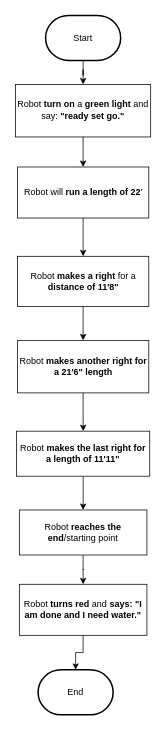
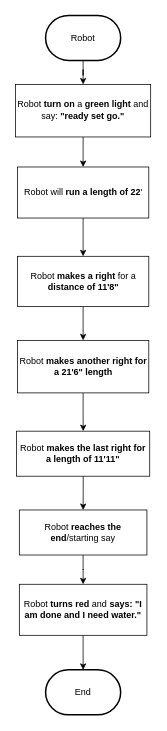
(83, 38) -> (83, 38)
(83, 532) -> (83, 532)
(75, 692) -> (83, 692)
